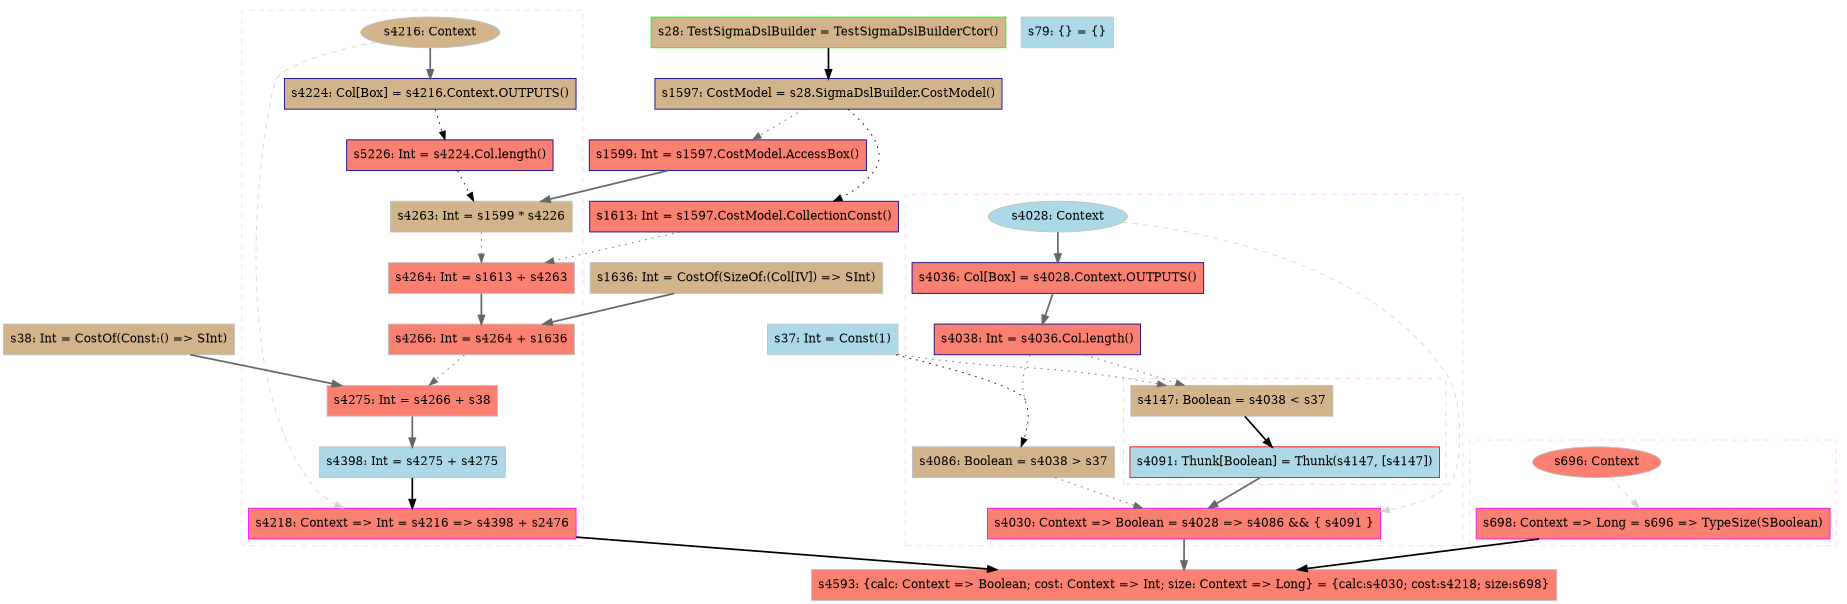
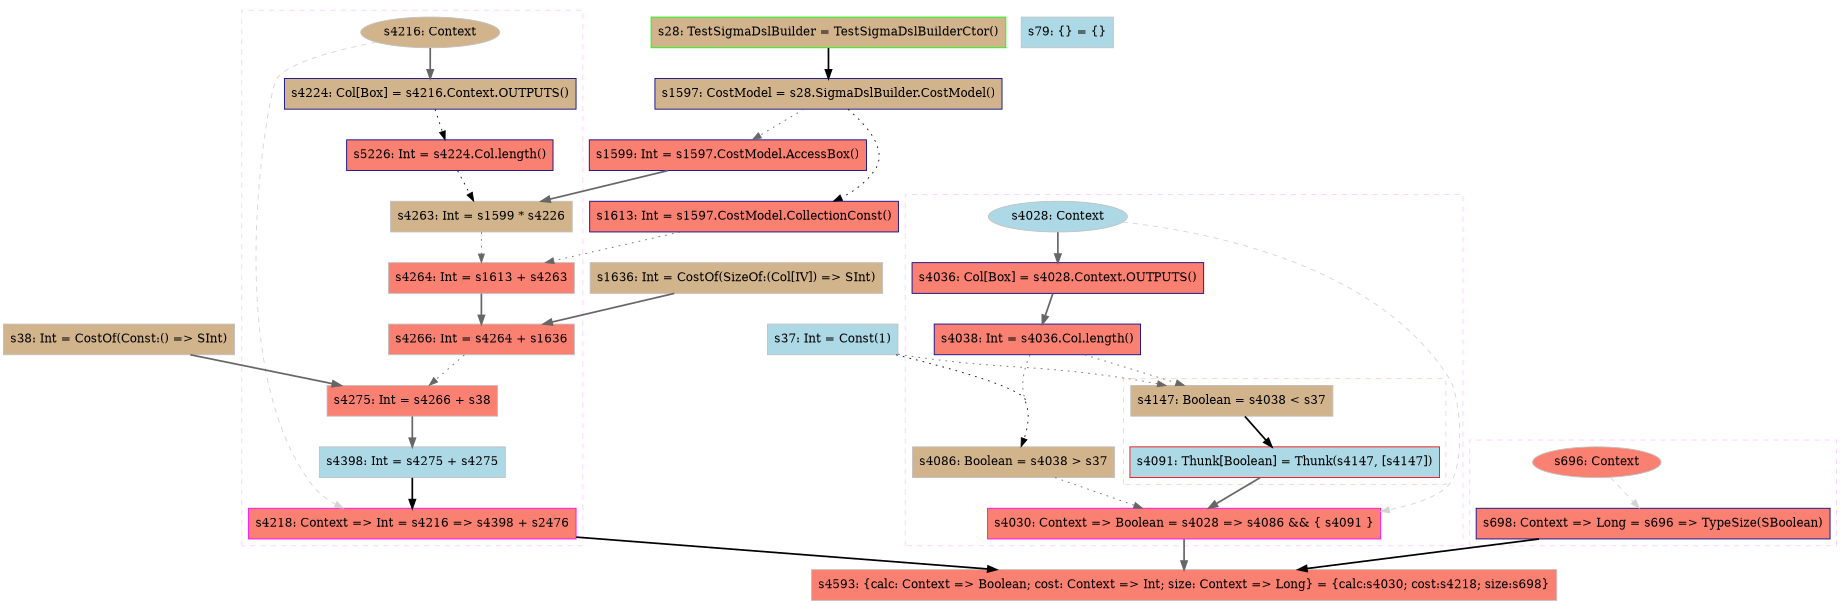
(1653, 524) -> (1653, 524)
